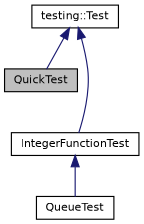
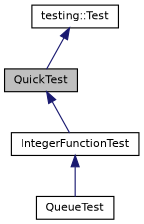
(88, 86) -> (61, 117)
